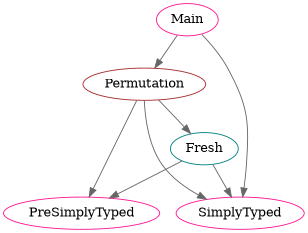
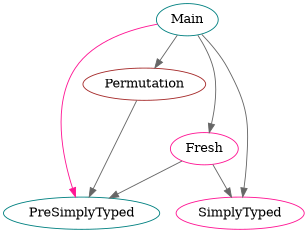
(187, 20) -> (187, 20)
none -> (69, 81)
(171, 113) -> (215, 78)
(204, 149) -> (204, 149)
(157, 156) -> none
(82, 213) -> (82, 213)
